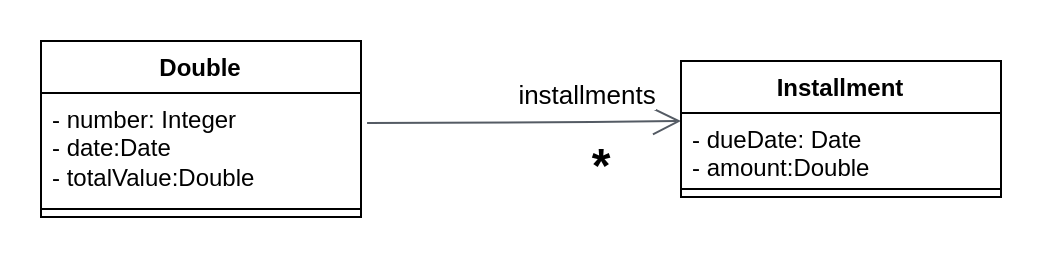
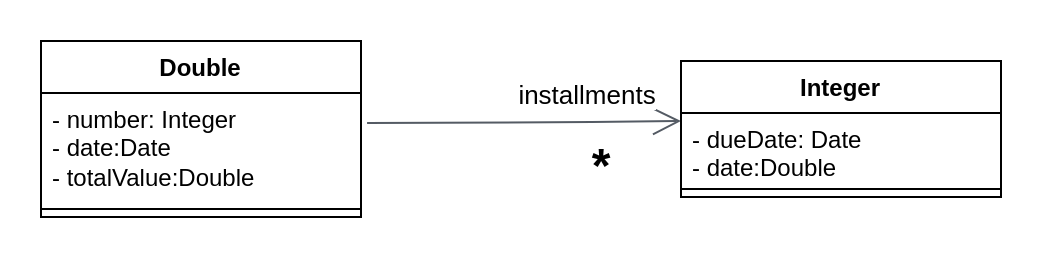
(841, 89) -> (841, 89)
(784, 156) -> (784, 156)
